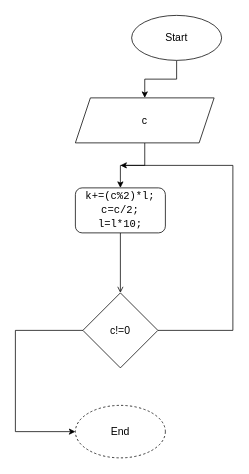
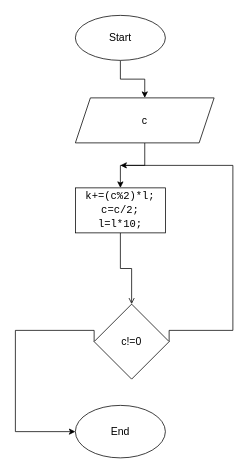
(177, 38) -> (120, 38)
(120, 210) -> (120, 210)
(120, 330) -> (132, 342)
(120, 432) -> (120, 432)
